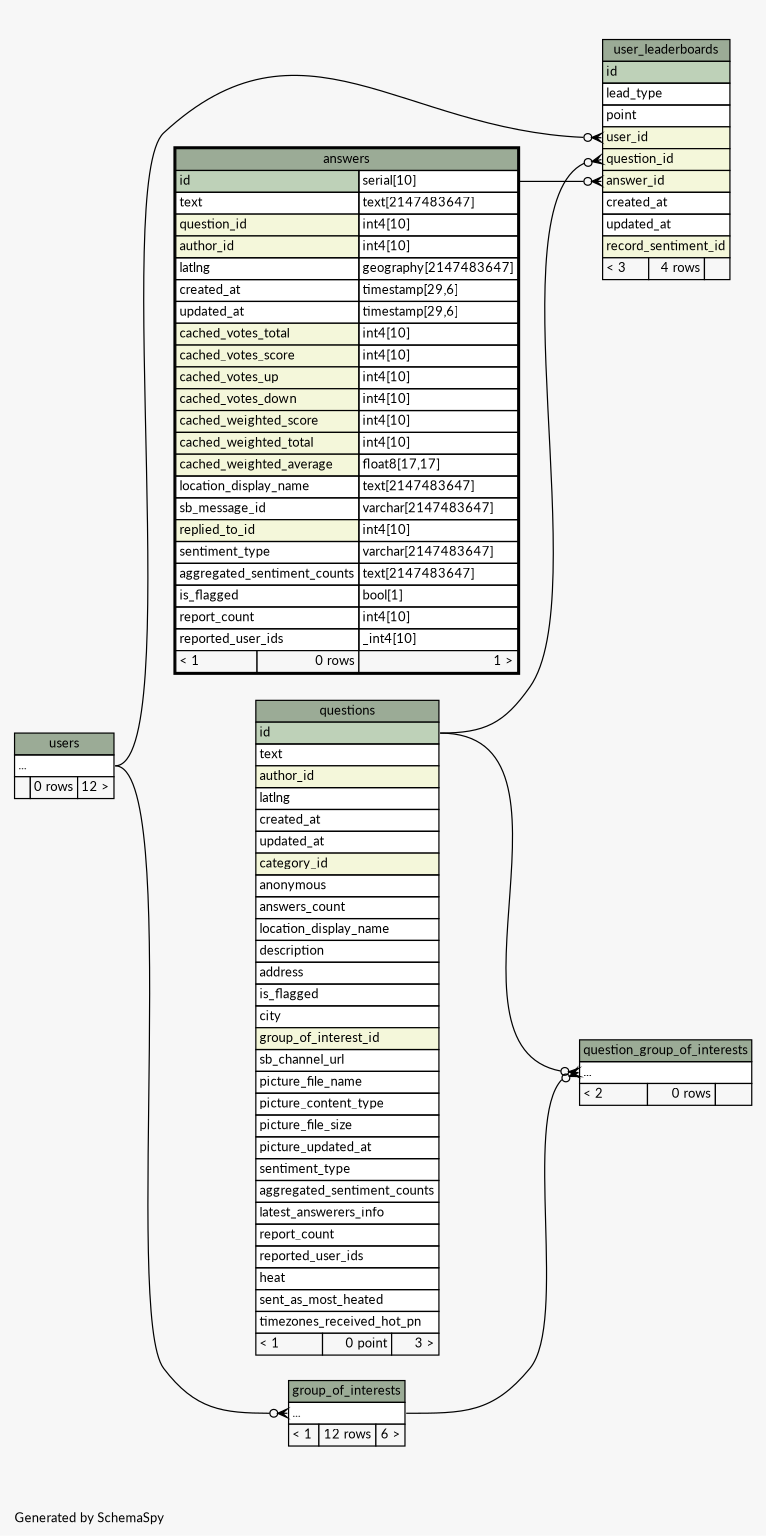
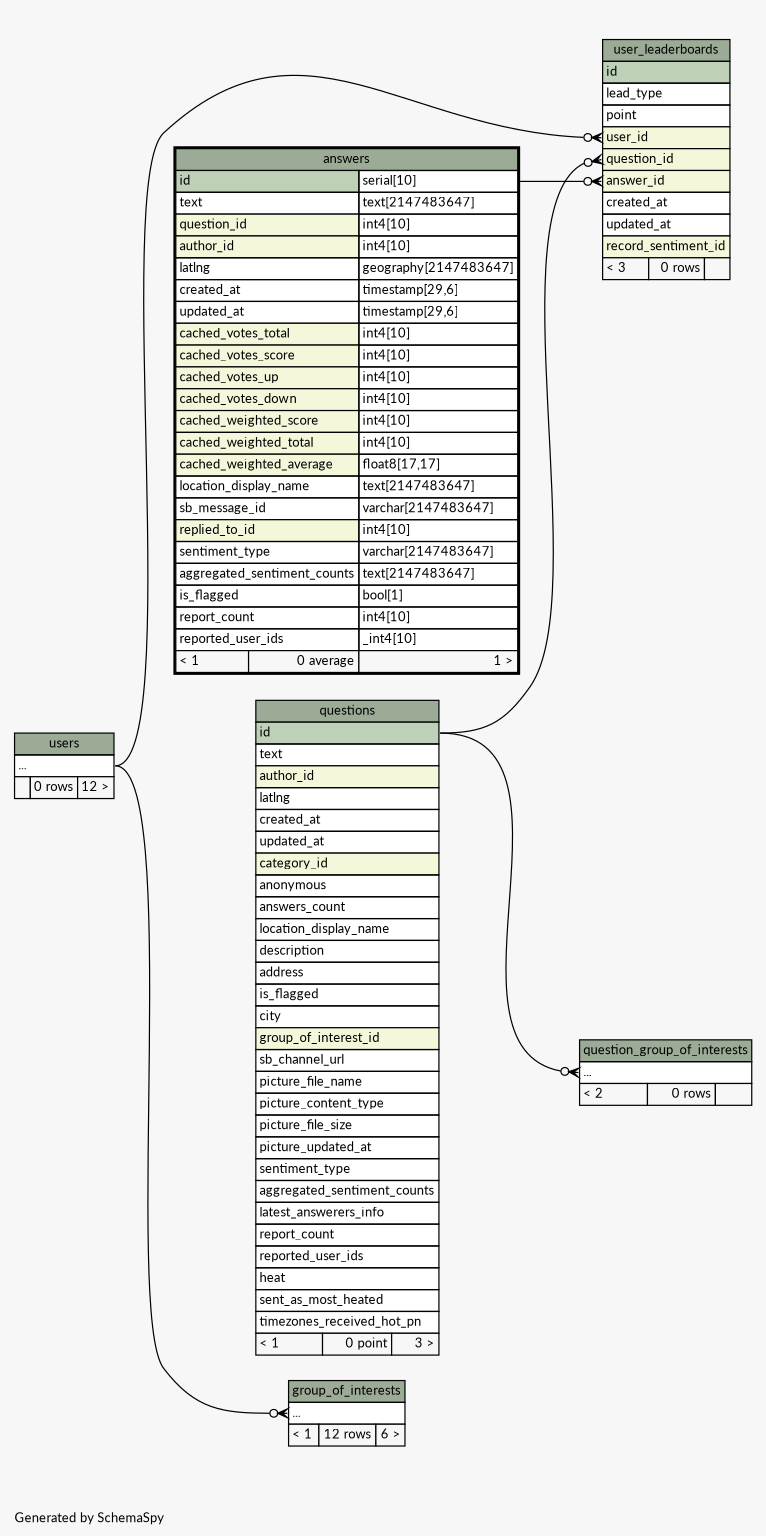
(681, 268) -> (681, 268)
(335, 661) -> (326, 661)
(546, 1293) -> none
